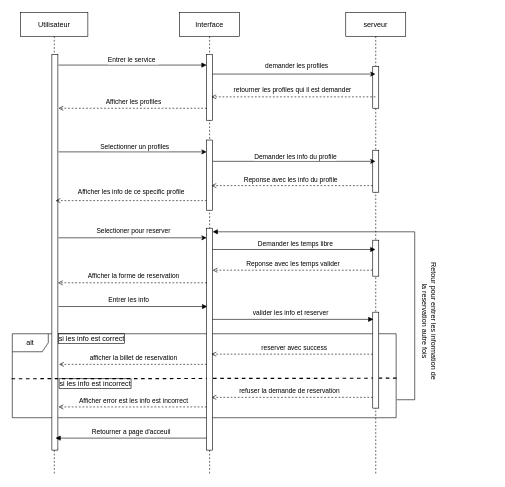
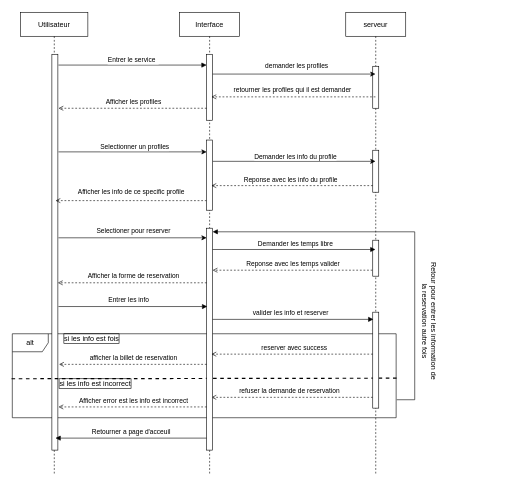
(92, 339) -> (92, 339)
